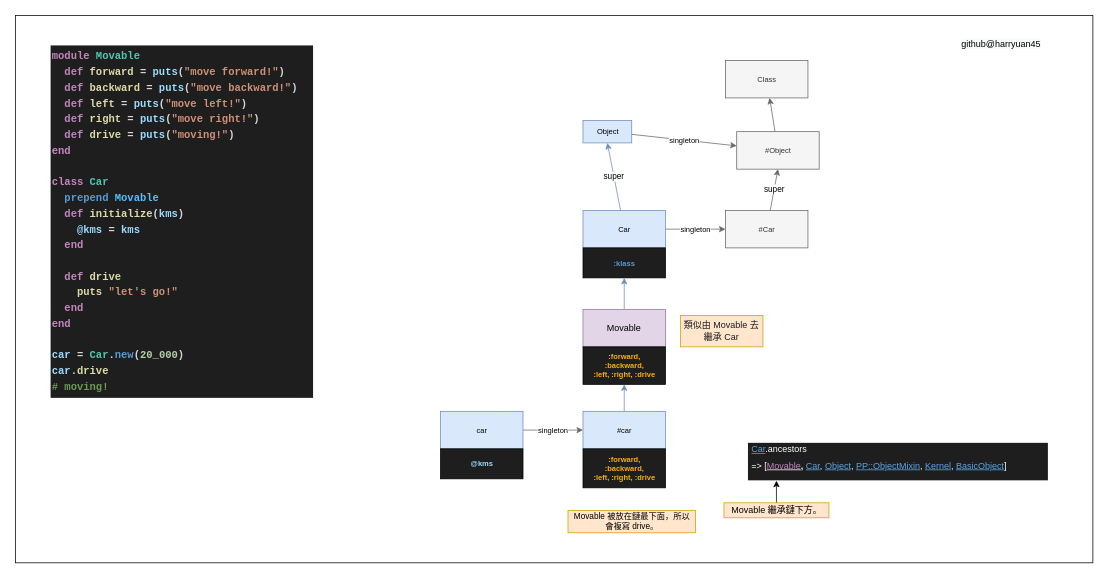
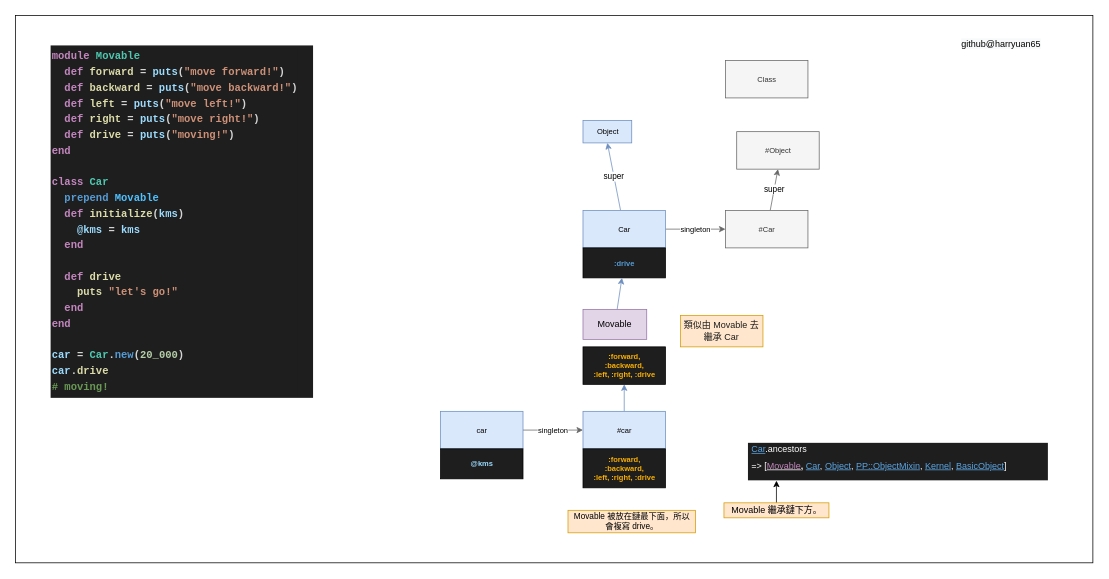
(1004, 44) -> (1004, 44)
(773, 118) -> none
(682, 140) -> none
(625, 263) -> (625, 263)
(624, 328) -> (615, 324)
